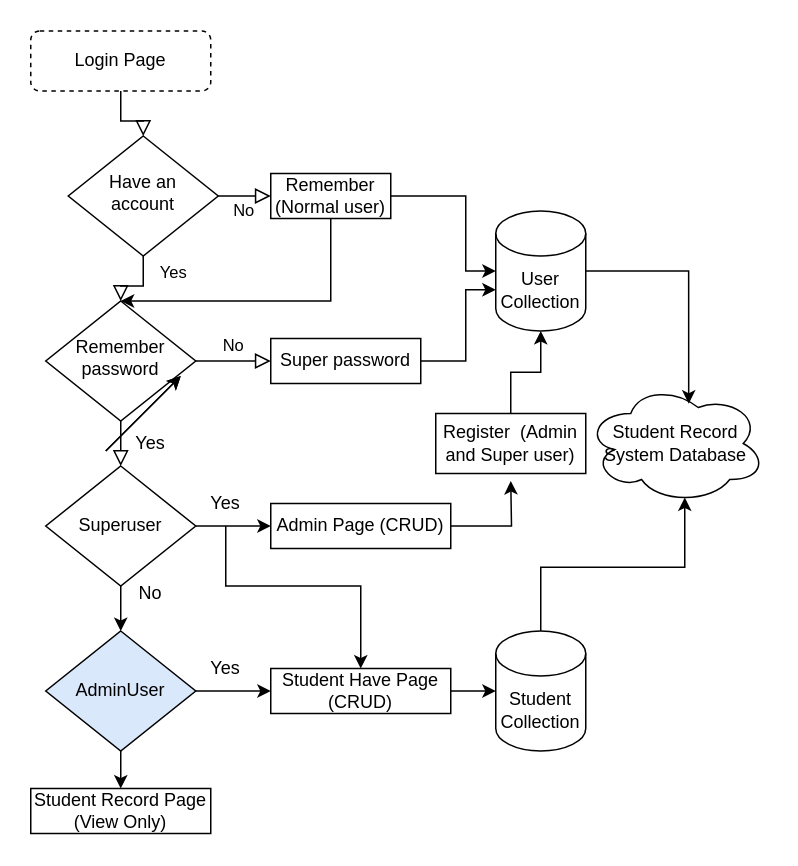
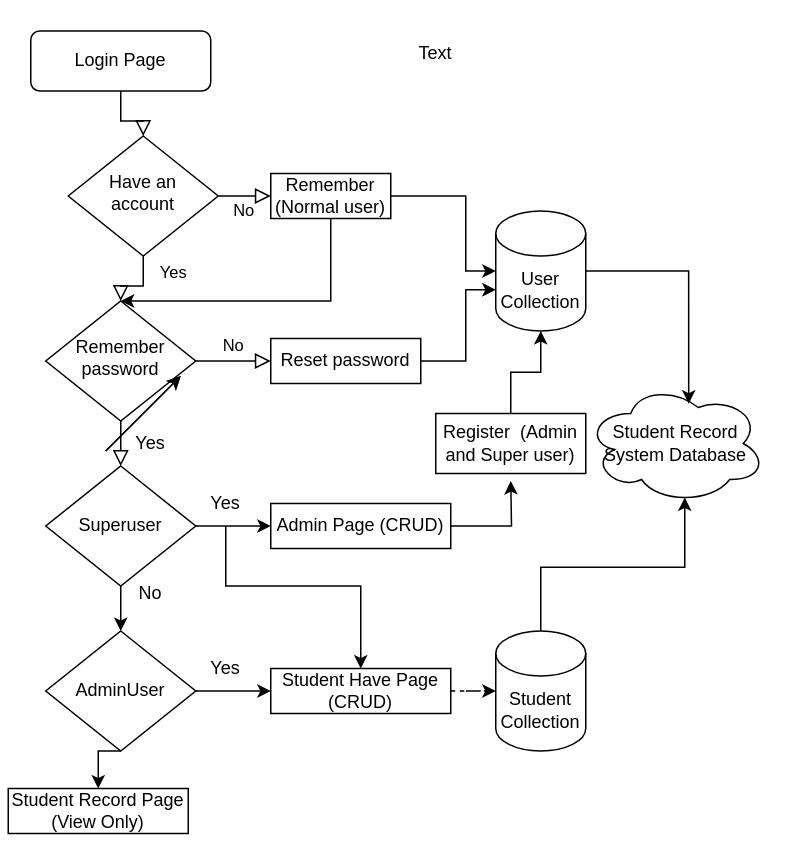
none -> (436, 53)
(121, 61) -> (121, 61)
(346, 361) -> (346, 361)
(121, 691) -> (121, 691)
(460, 691) -> (460, 691)
(121, 811) -> (98, 811)
